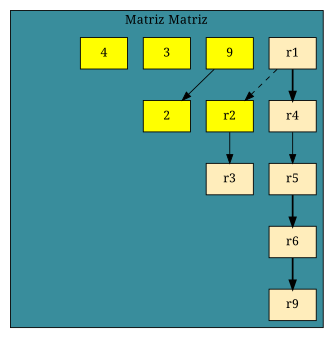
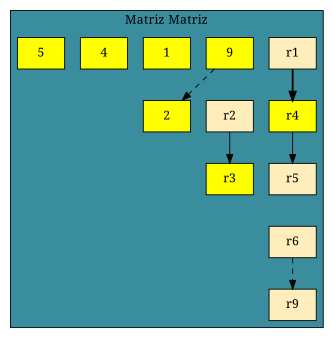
none -> (41, 53)
(167, 53) -> (167, 53)
(201, 82) -> (201, 82)
(264, 82) -> none
(230, 116) -> (230, 116)
(293, 116) -> (293, 116)
(230, 179) -> (230, 179)
(293, 206) -> none
(293, 269) -> (293, 269)
